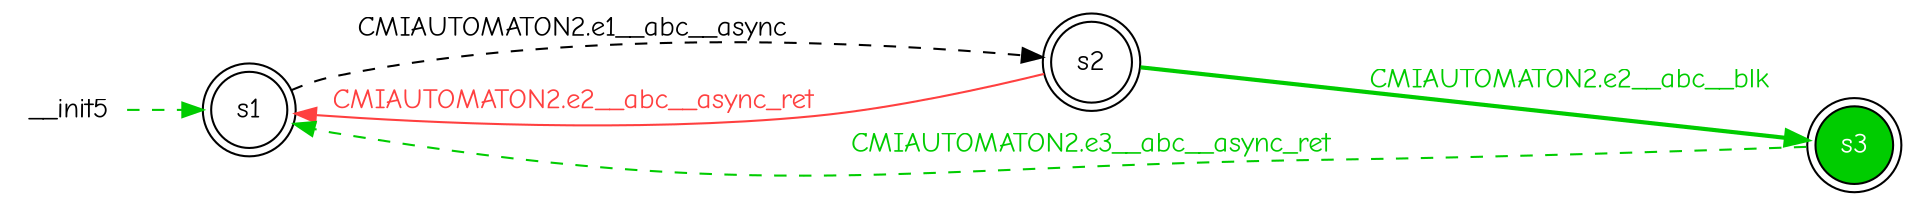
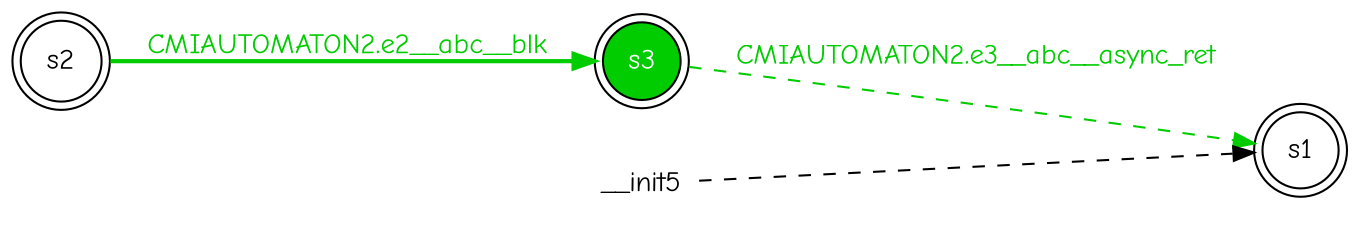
(654, 44) -> none
(155, 110) -> (966, 167)
(682, 124) -> none
